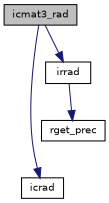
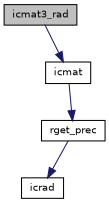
(68, 73) -> (68, 73)
(31, 97) -> (60, 155)
